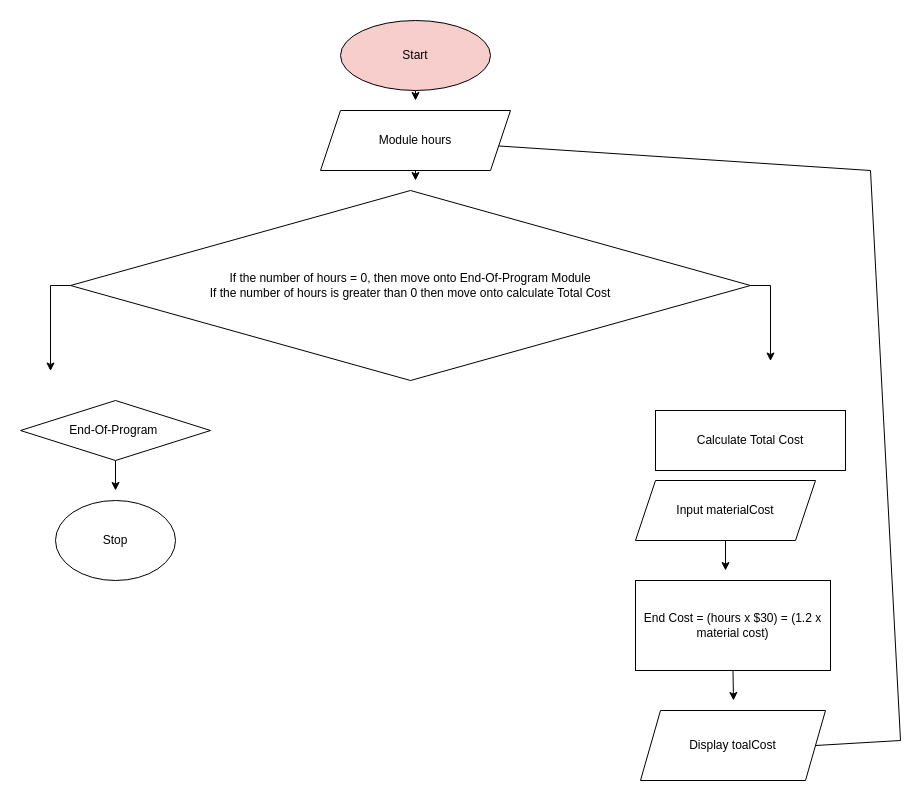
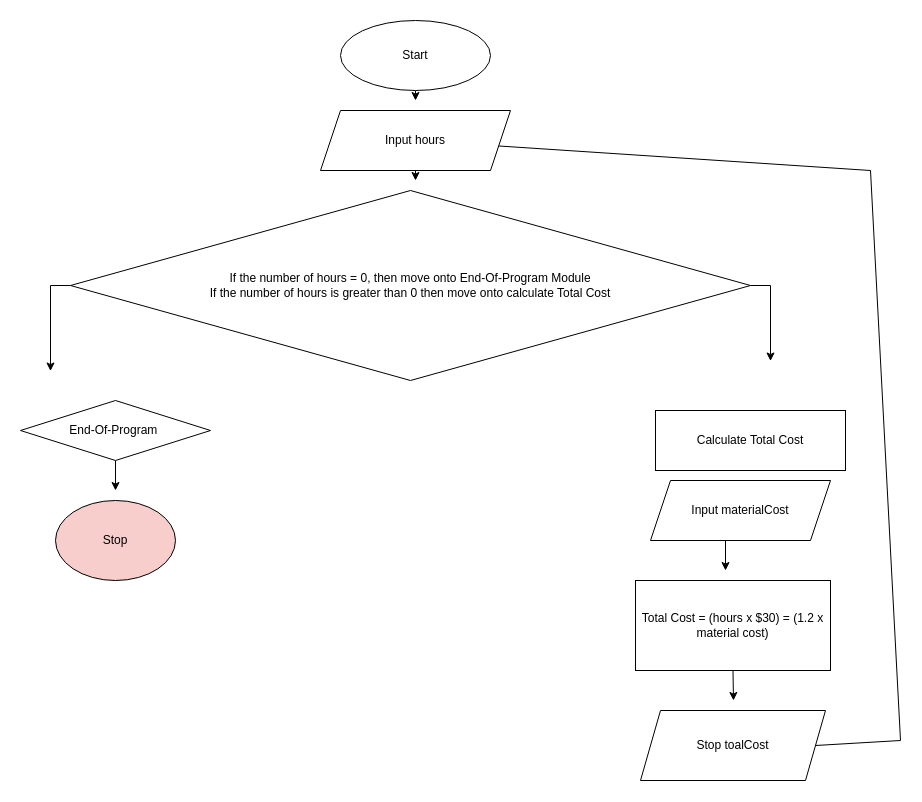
(416, 56) -> (416, 56)
(416, 141) -> (416, 141)
(726, 511) -> (741, 511)
(116, 541) -> (116, 541)
(733, 626) -> (733, 626)
(733, 746) -> (733, 746)
